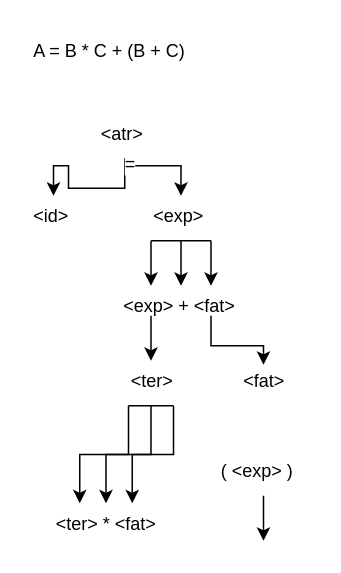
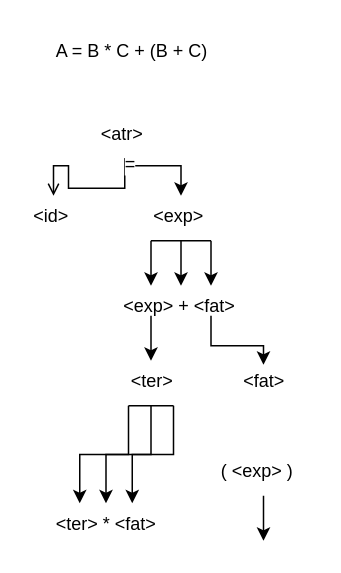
(113, 61) -> (136, 61)
(53, 184) -> (53, 186)
